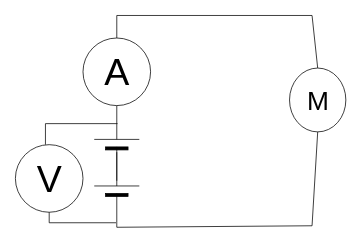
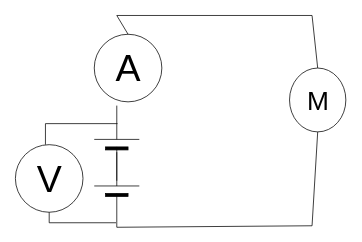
(117, 72) -> (128, 68)
